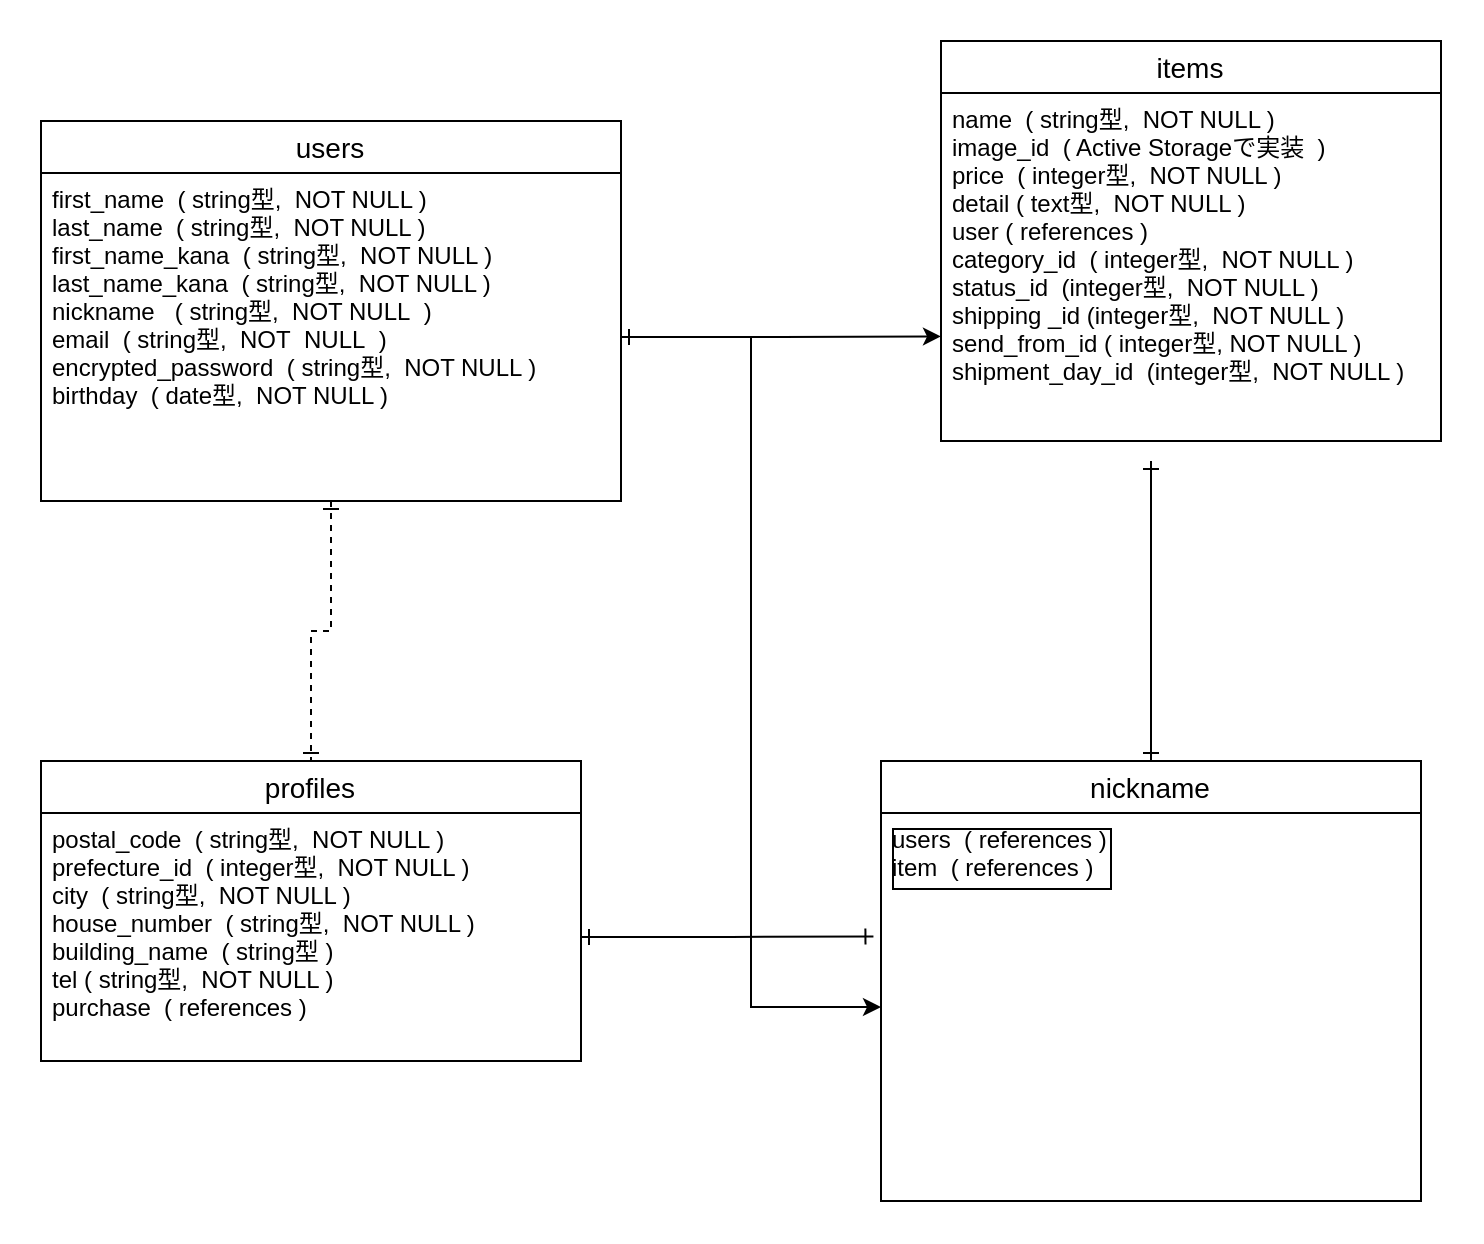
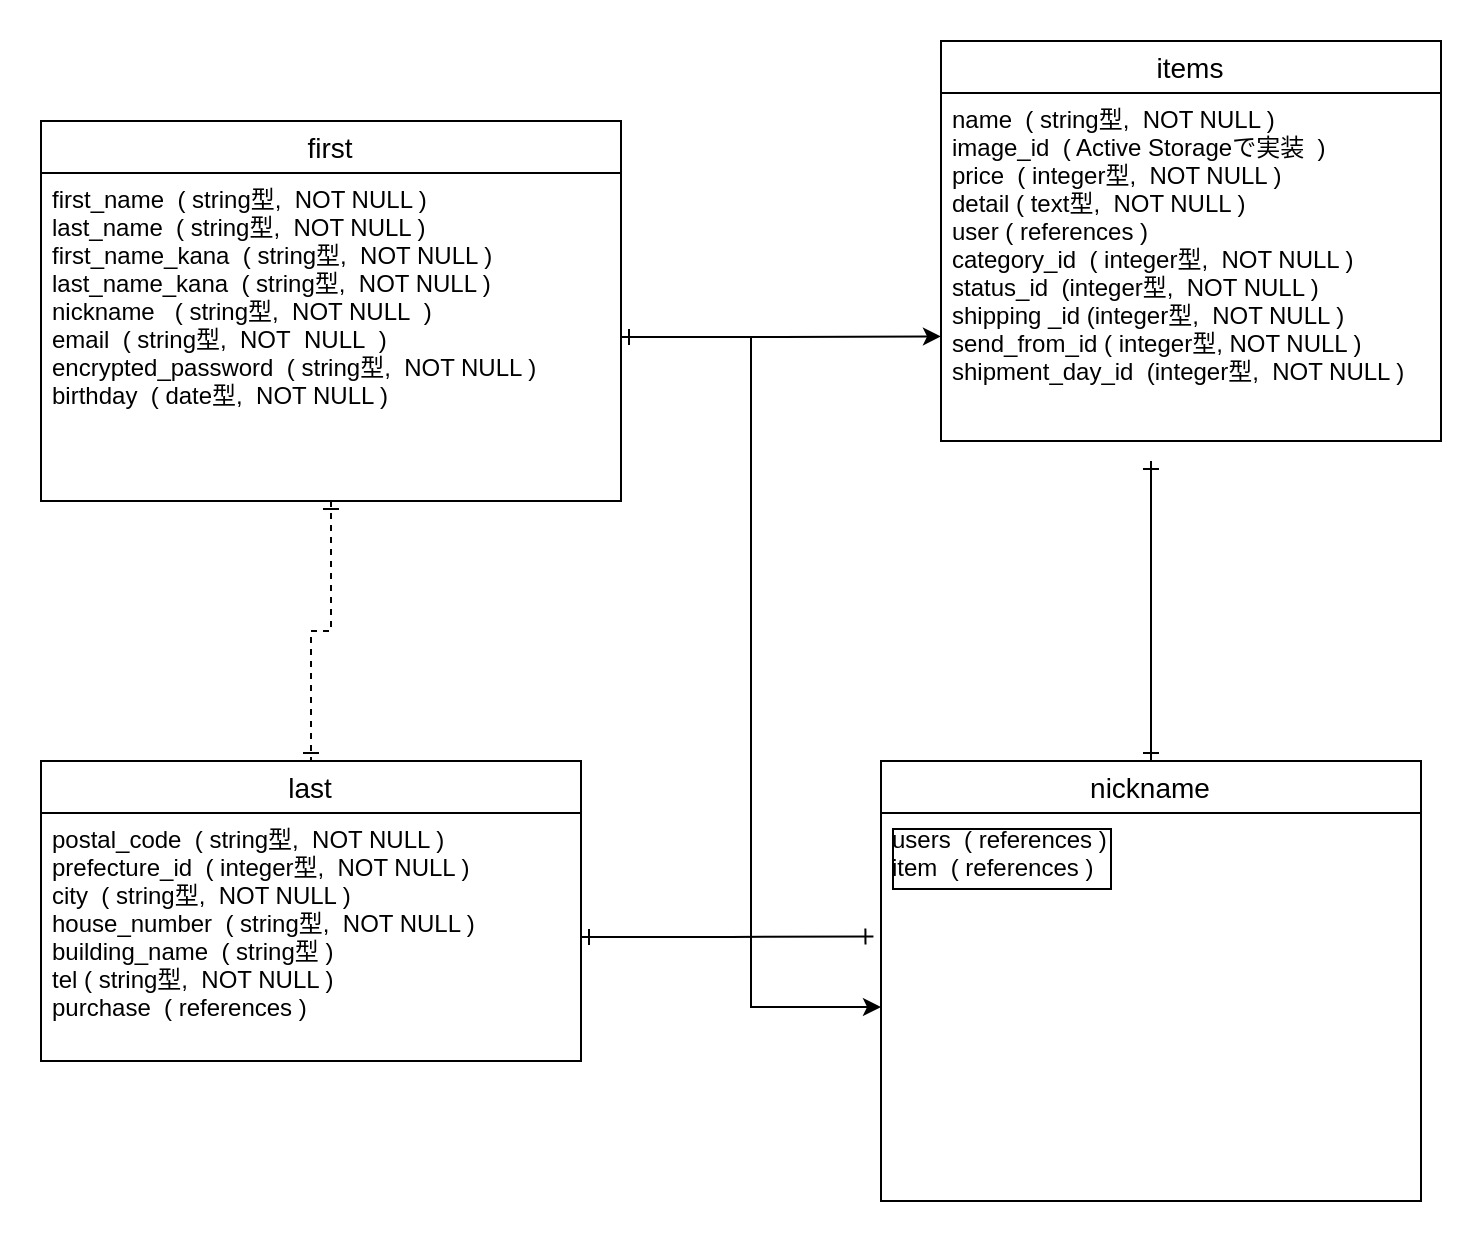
(330, 149) -> (330, 149)
(310, 789) -> (310, 789)
